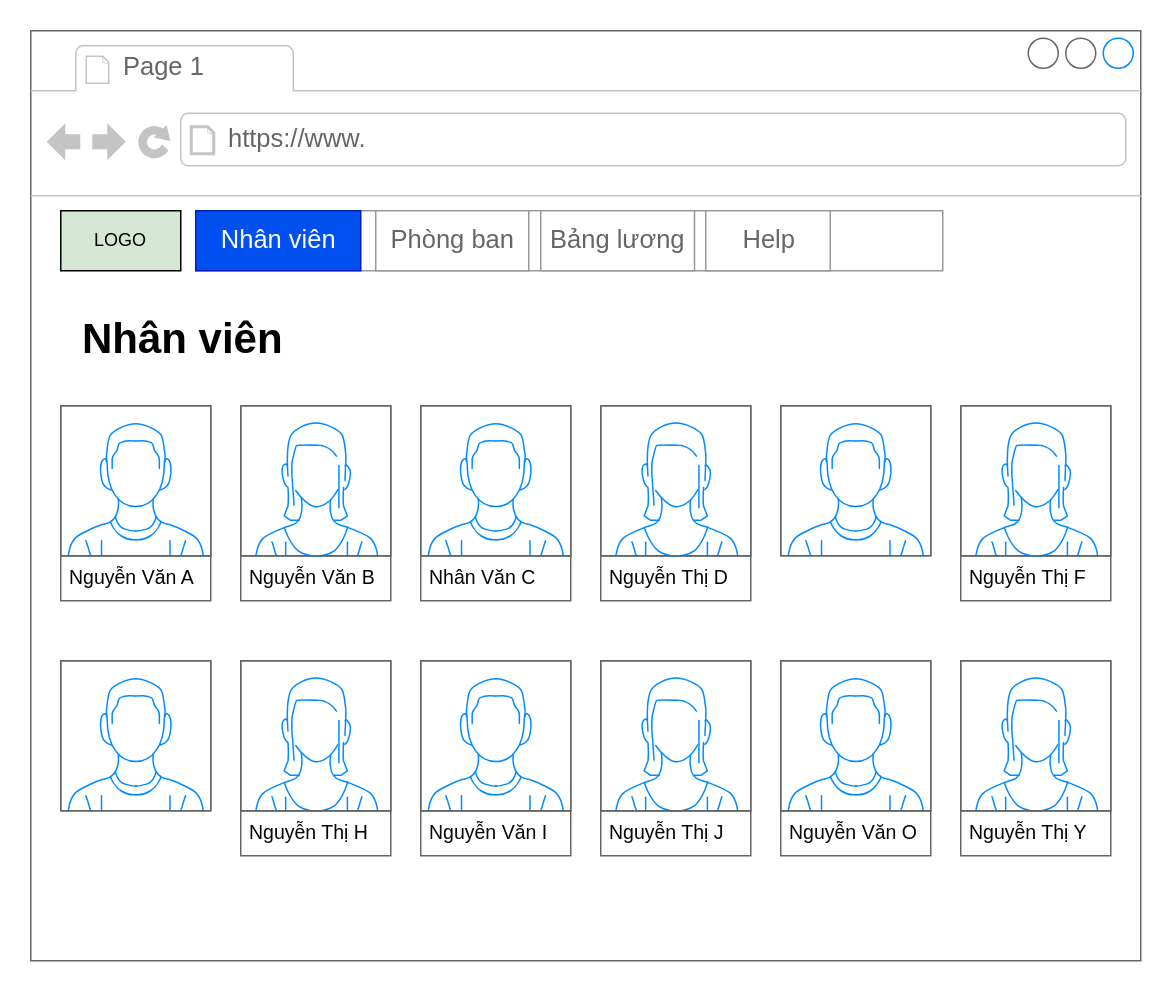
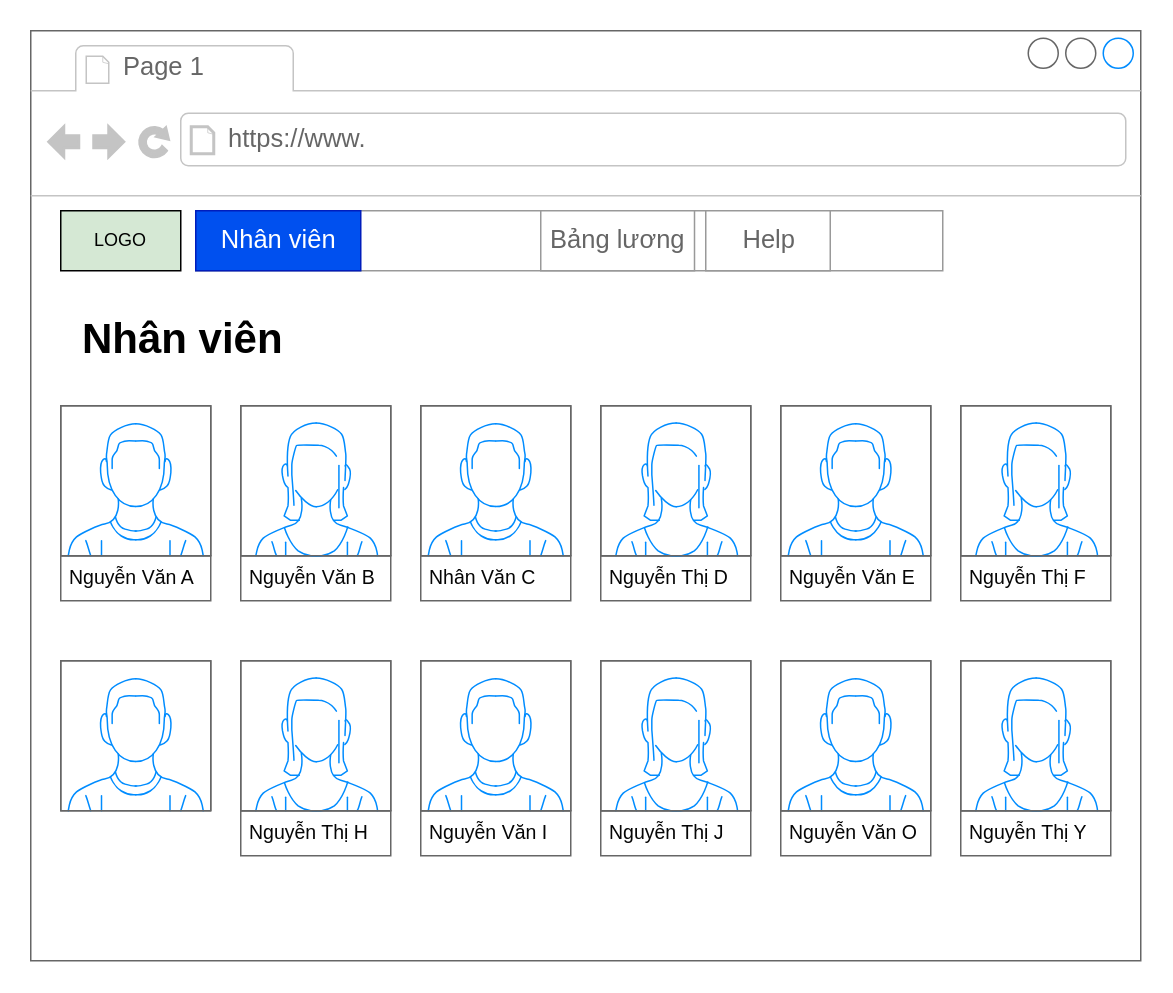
(452, 241) -> none
none -> (856, 578)
